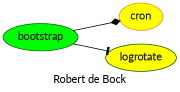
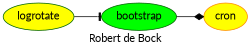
(89, 47) -> (86, 17)
